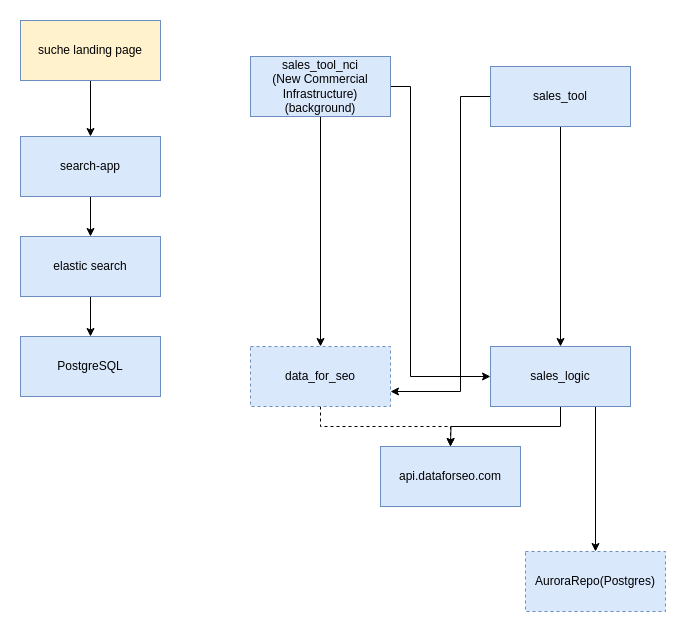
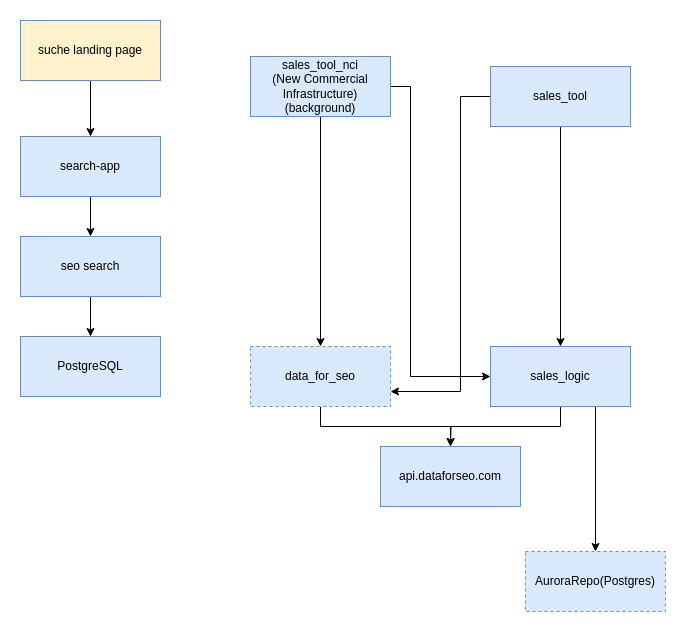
(91, 267) -> (91, 267)
(375, 427) -> (375, 427)
